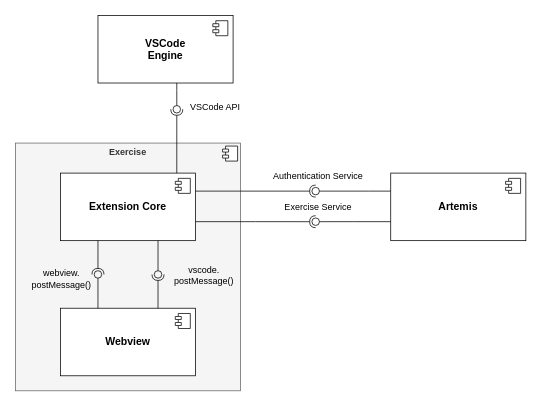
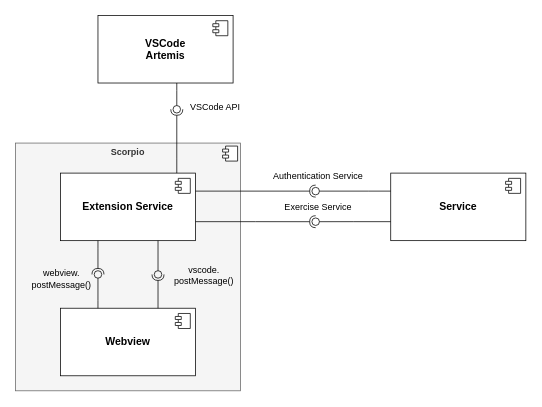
(165, 49) -> (165, 49)
(34, 143) -> (32, 143)
(128, 207) -> (128, 207)
(458, 207) -> (458, 207)
